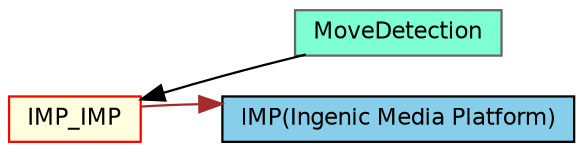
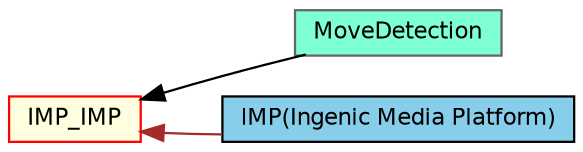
(171, 105) -> (193, 134)
